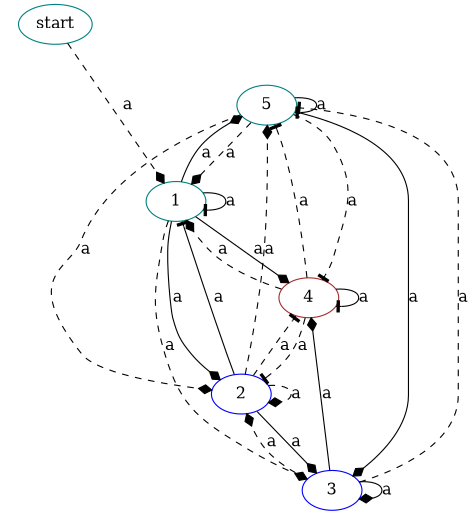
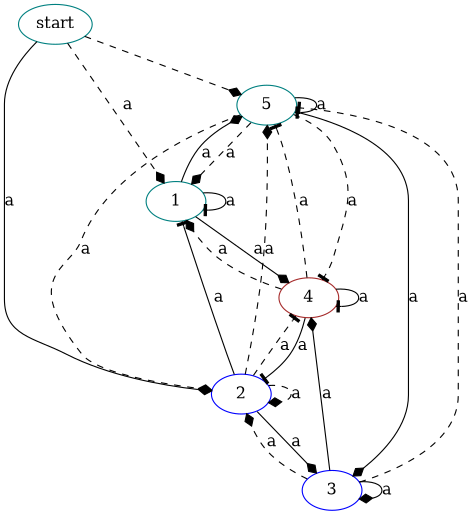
none -> (157, 63)
(171, 303) -> (4, 279)
(292, 351) -> (292, 351)
(173, 376) -> none
